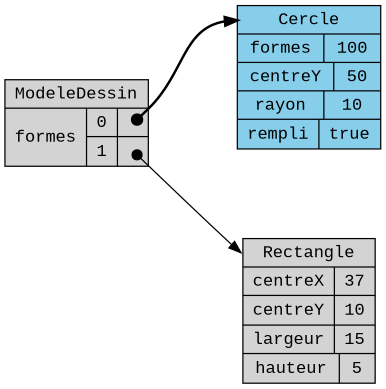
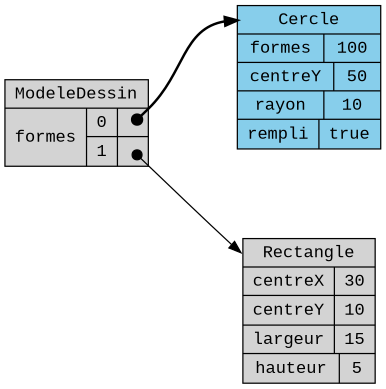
(355, 281) -> (355, 281)
